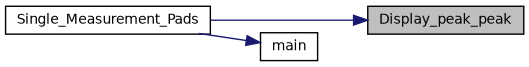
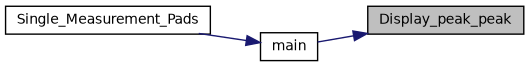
(282, 20) -> (336, 39)
